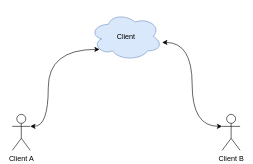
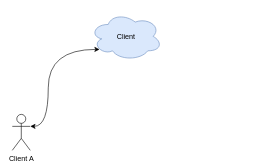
(197, 112) -> none
(231, 132) -> none
